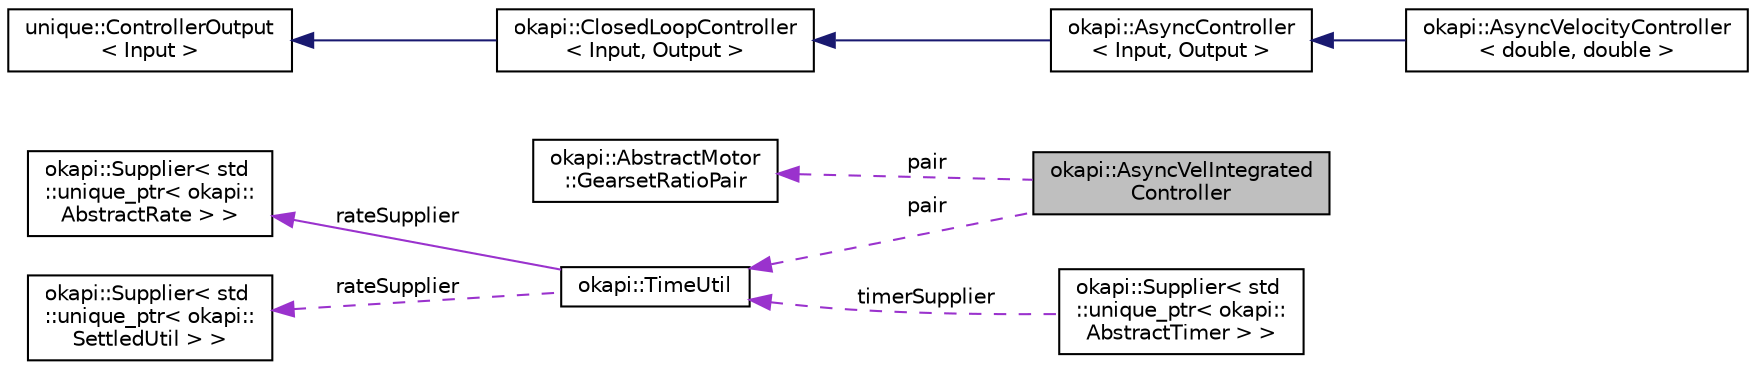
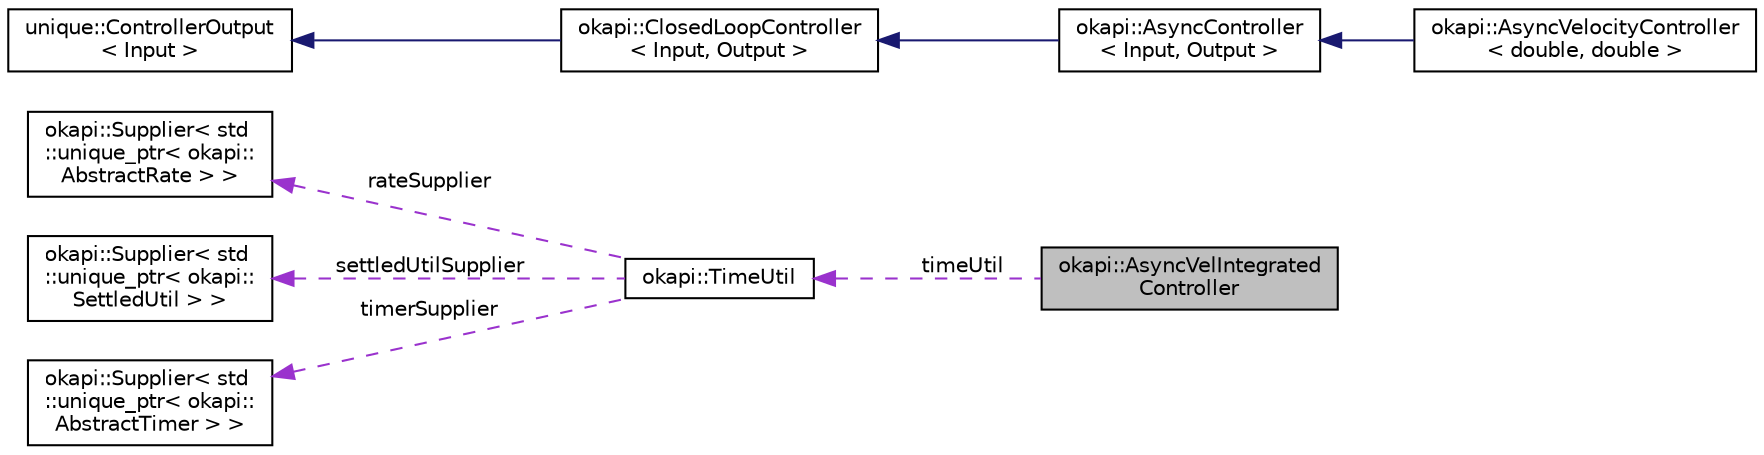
(655, 171) -> none
(924, 207) -> (960, 267)
(427, 245) -> (460, 222)
(394, 288) -> (427, 267)
(915, 312) -> (460, 335)
